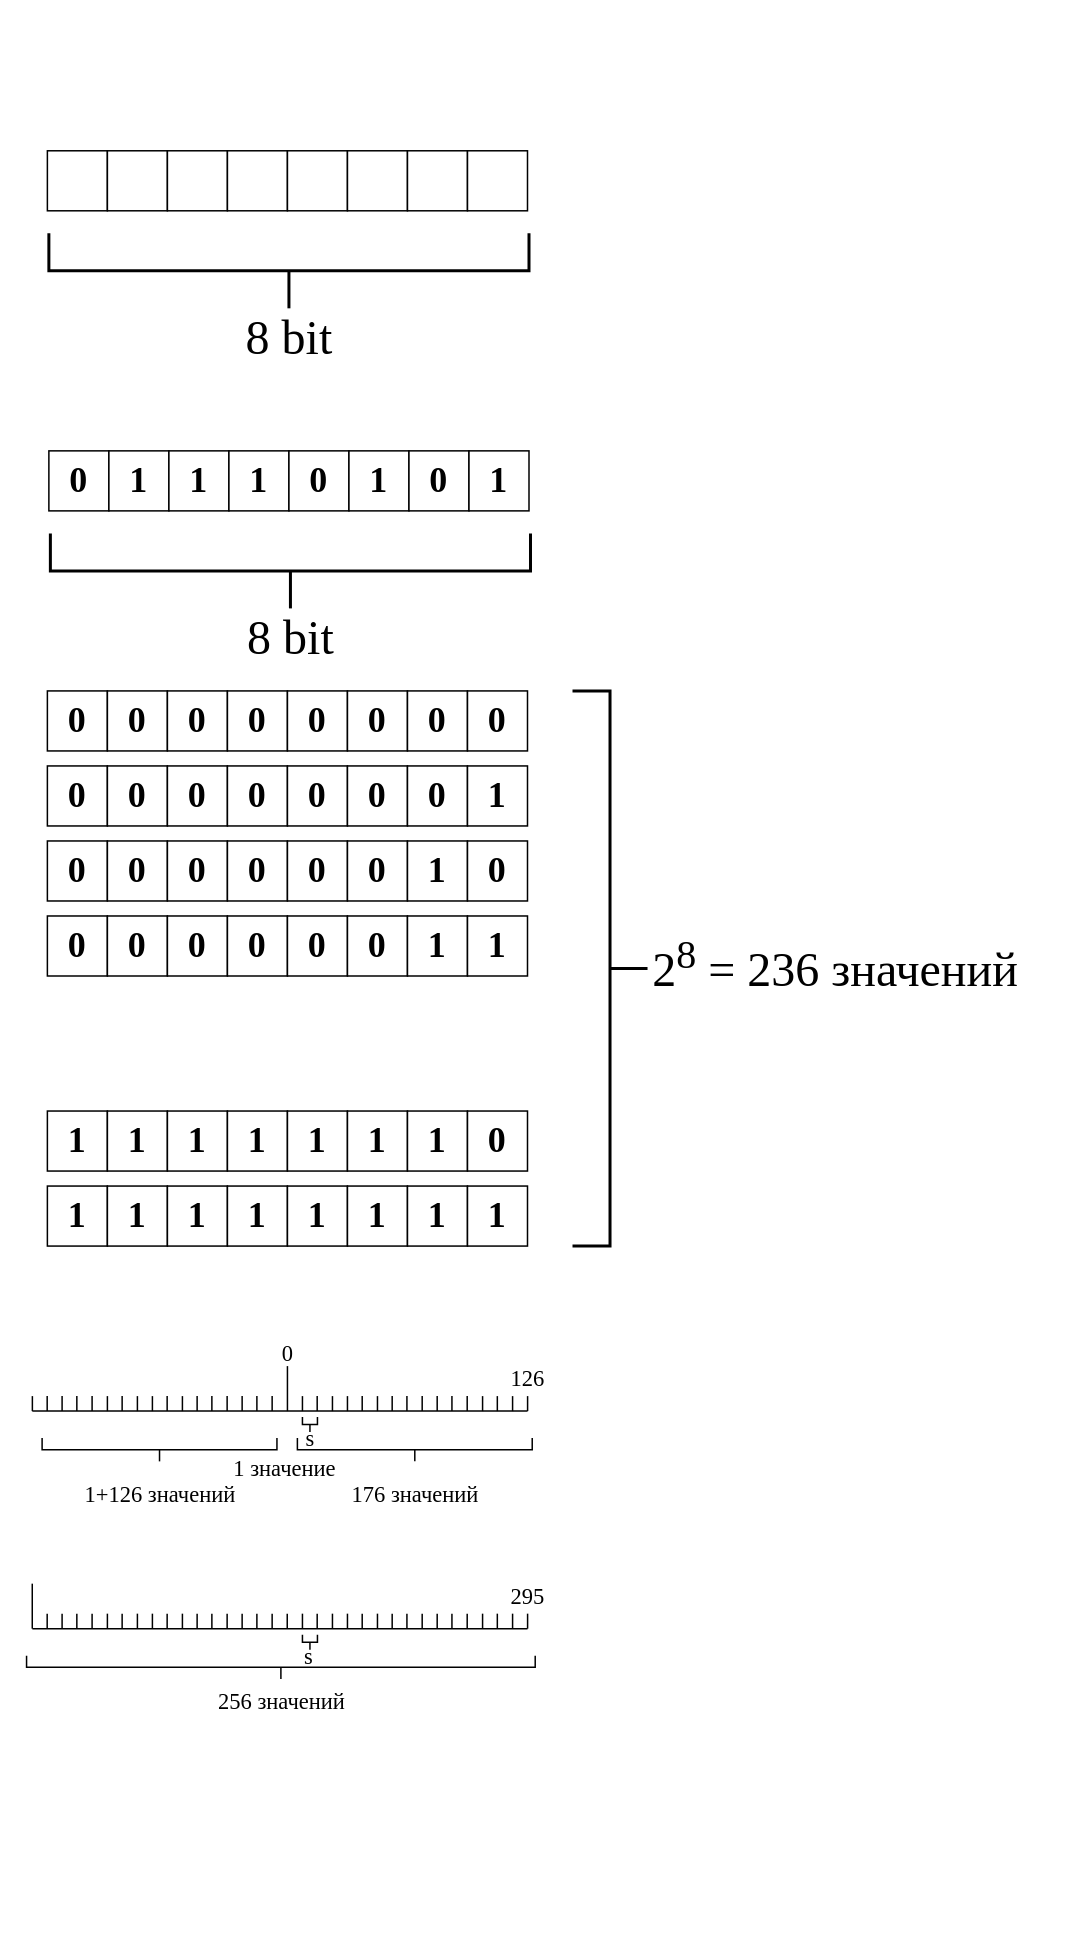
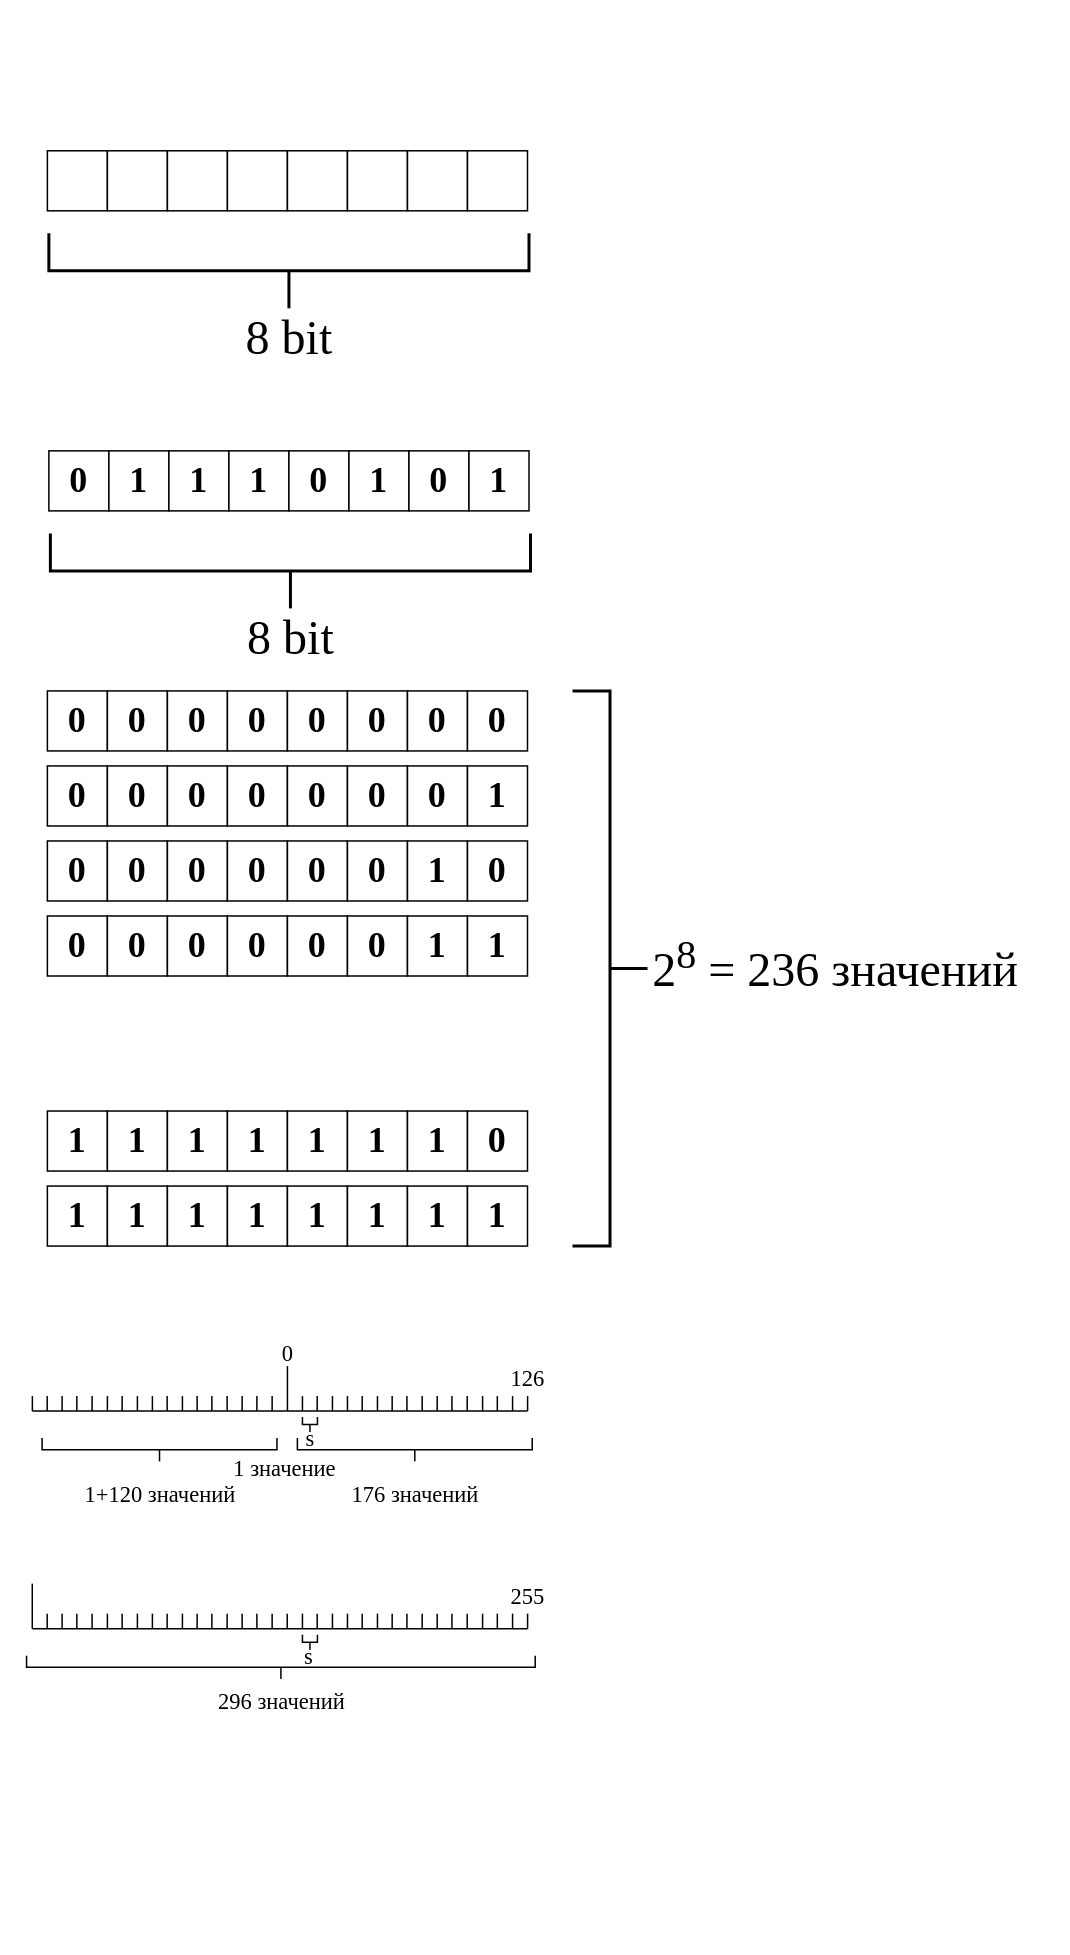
(161, 1493) -> (161, 1493)
(528, 1595) -> (528, 1595)
(282, 1700) -> (282, 1700)
